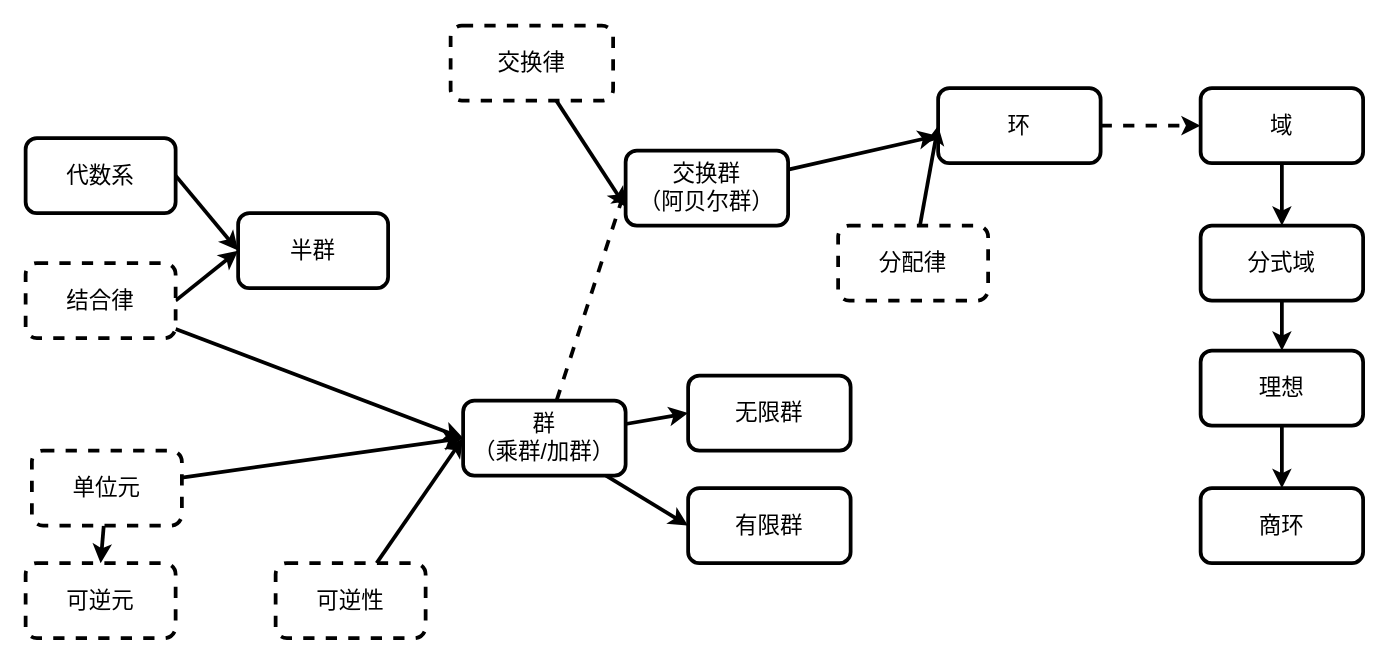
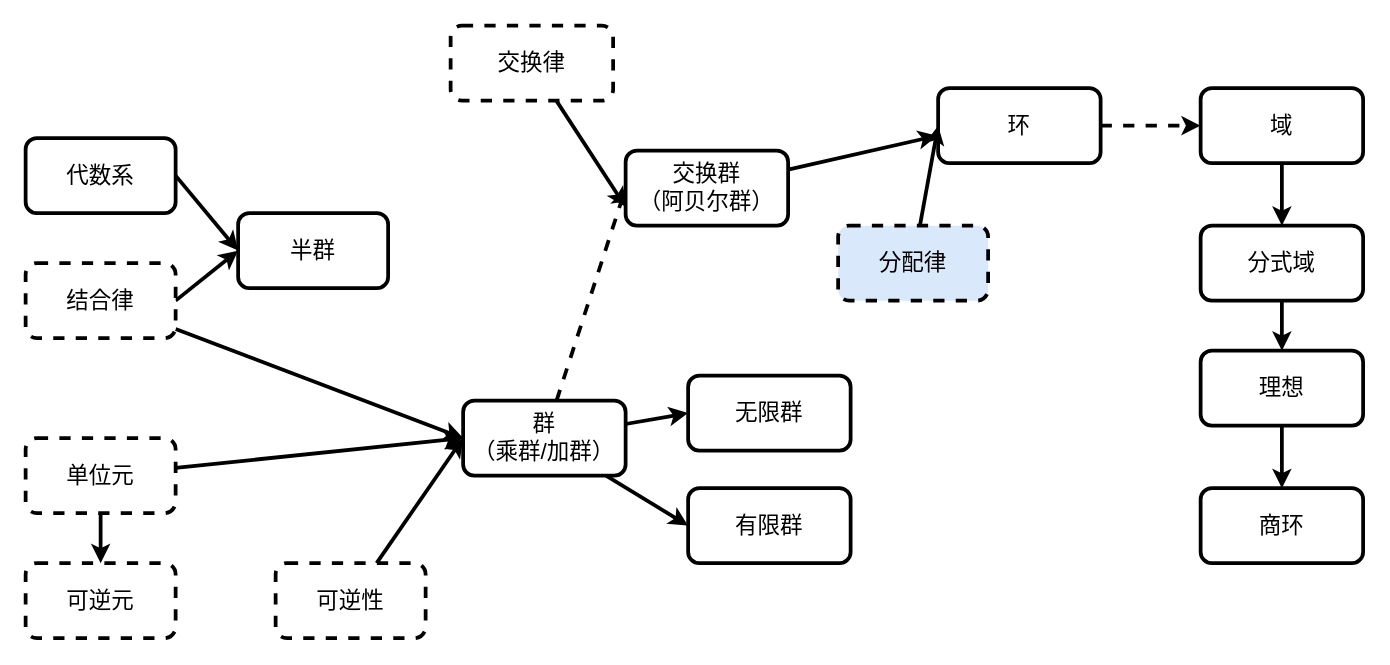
(913, 263) -> (913, 263)
(107, 488) -> (101, 476)
